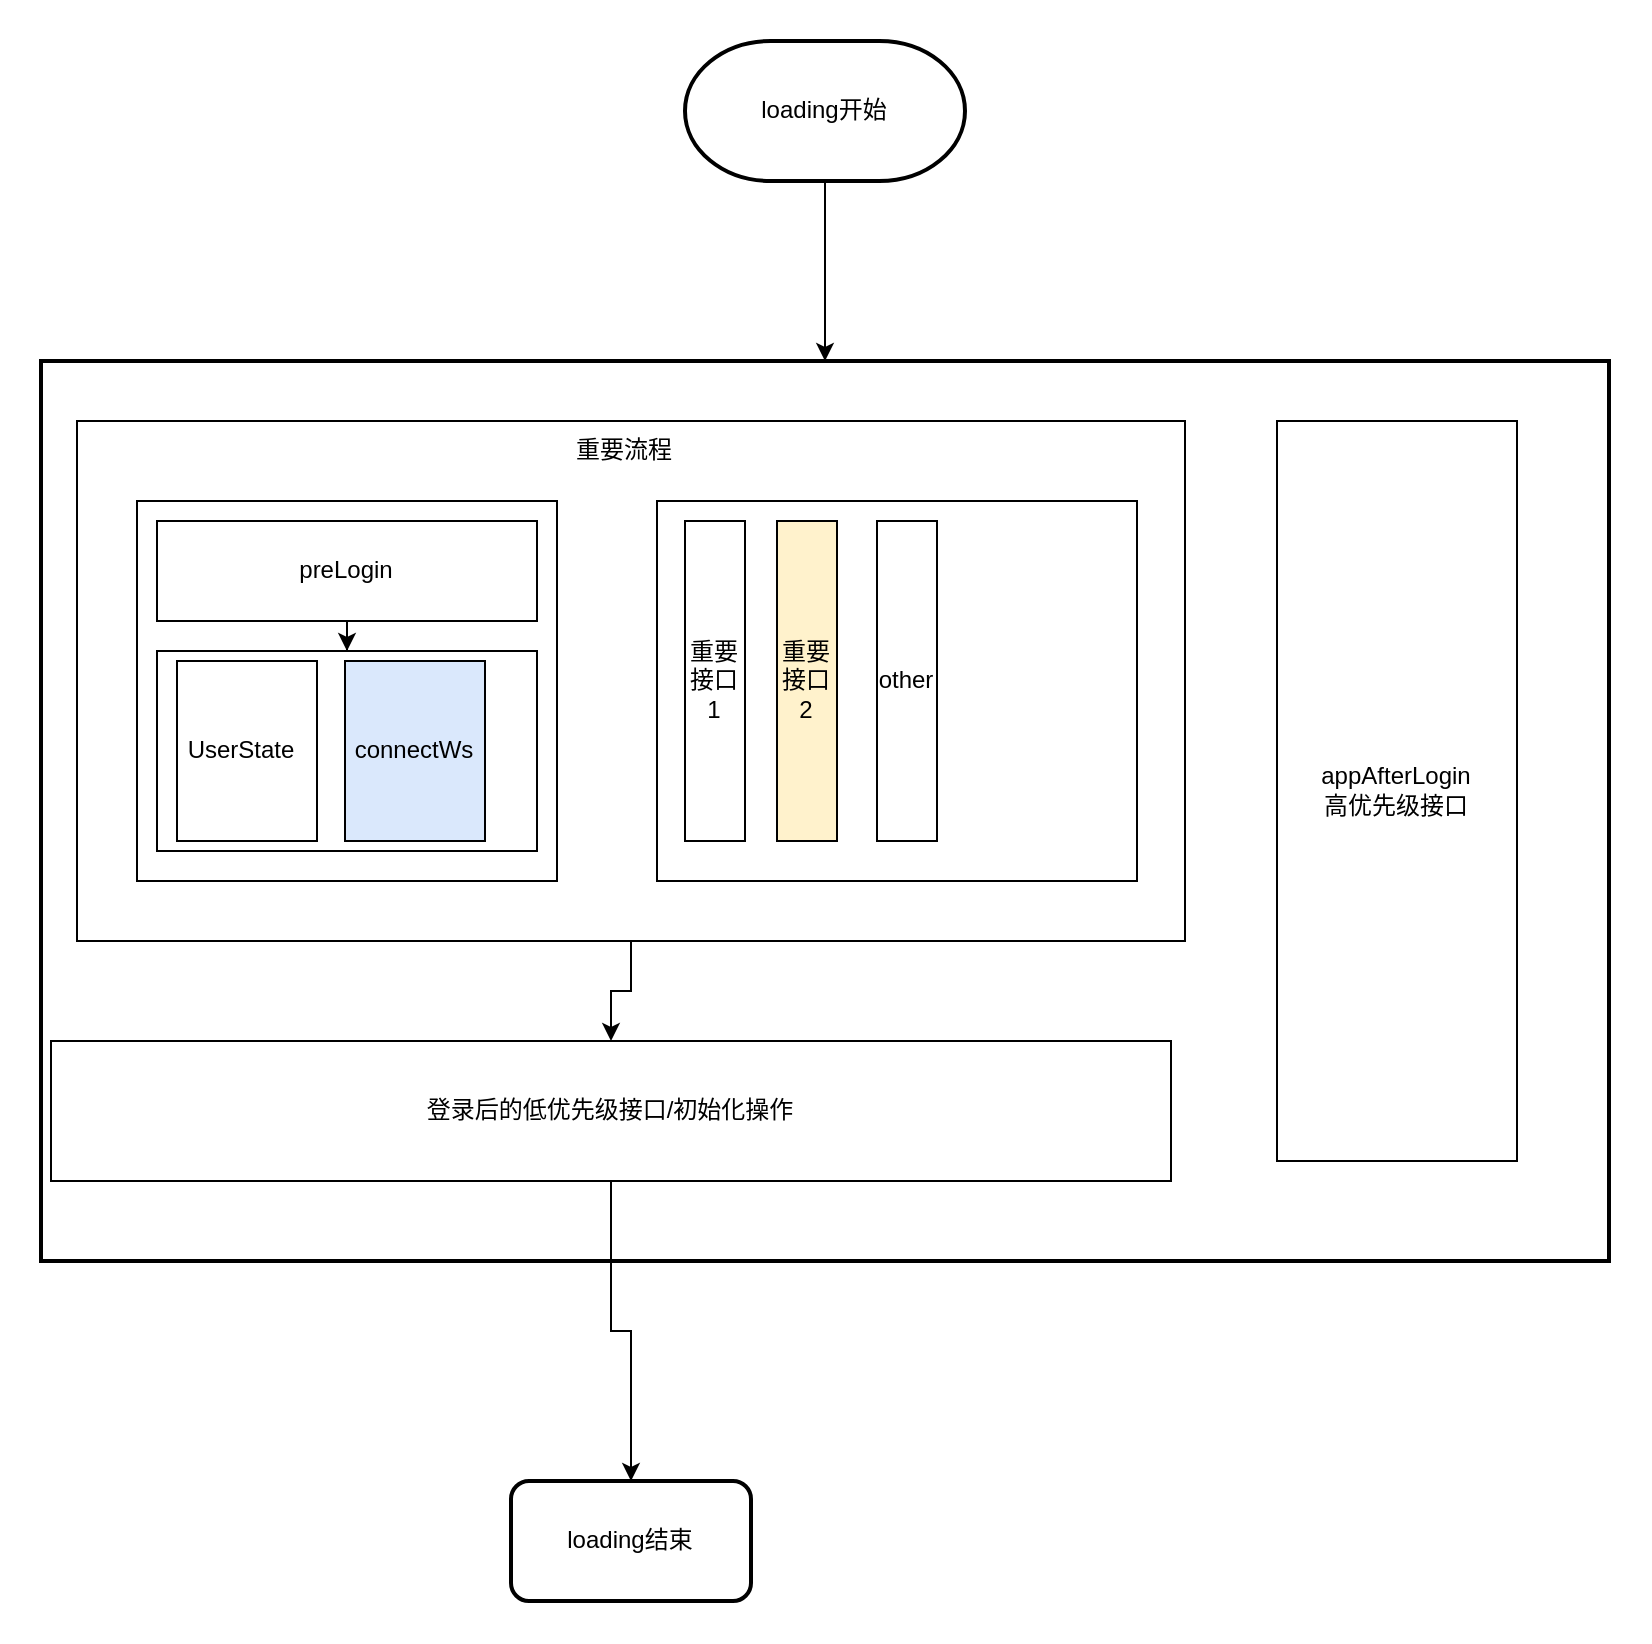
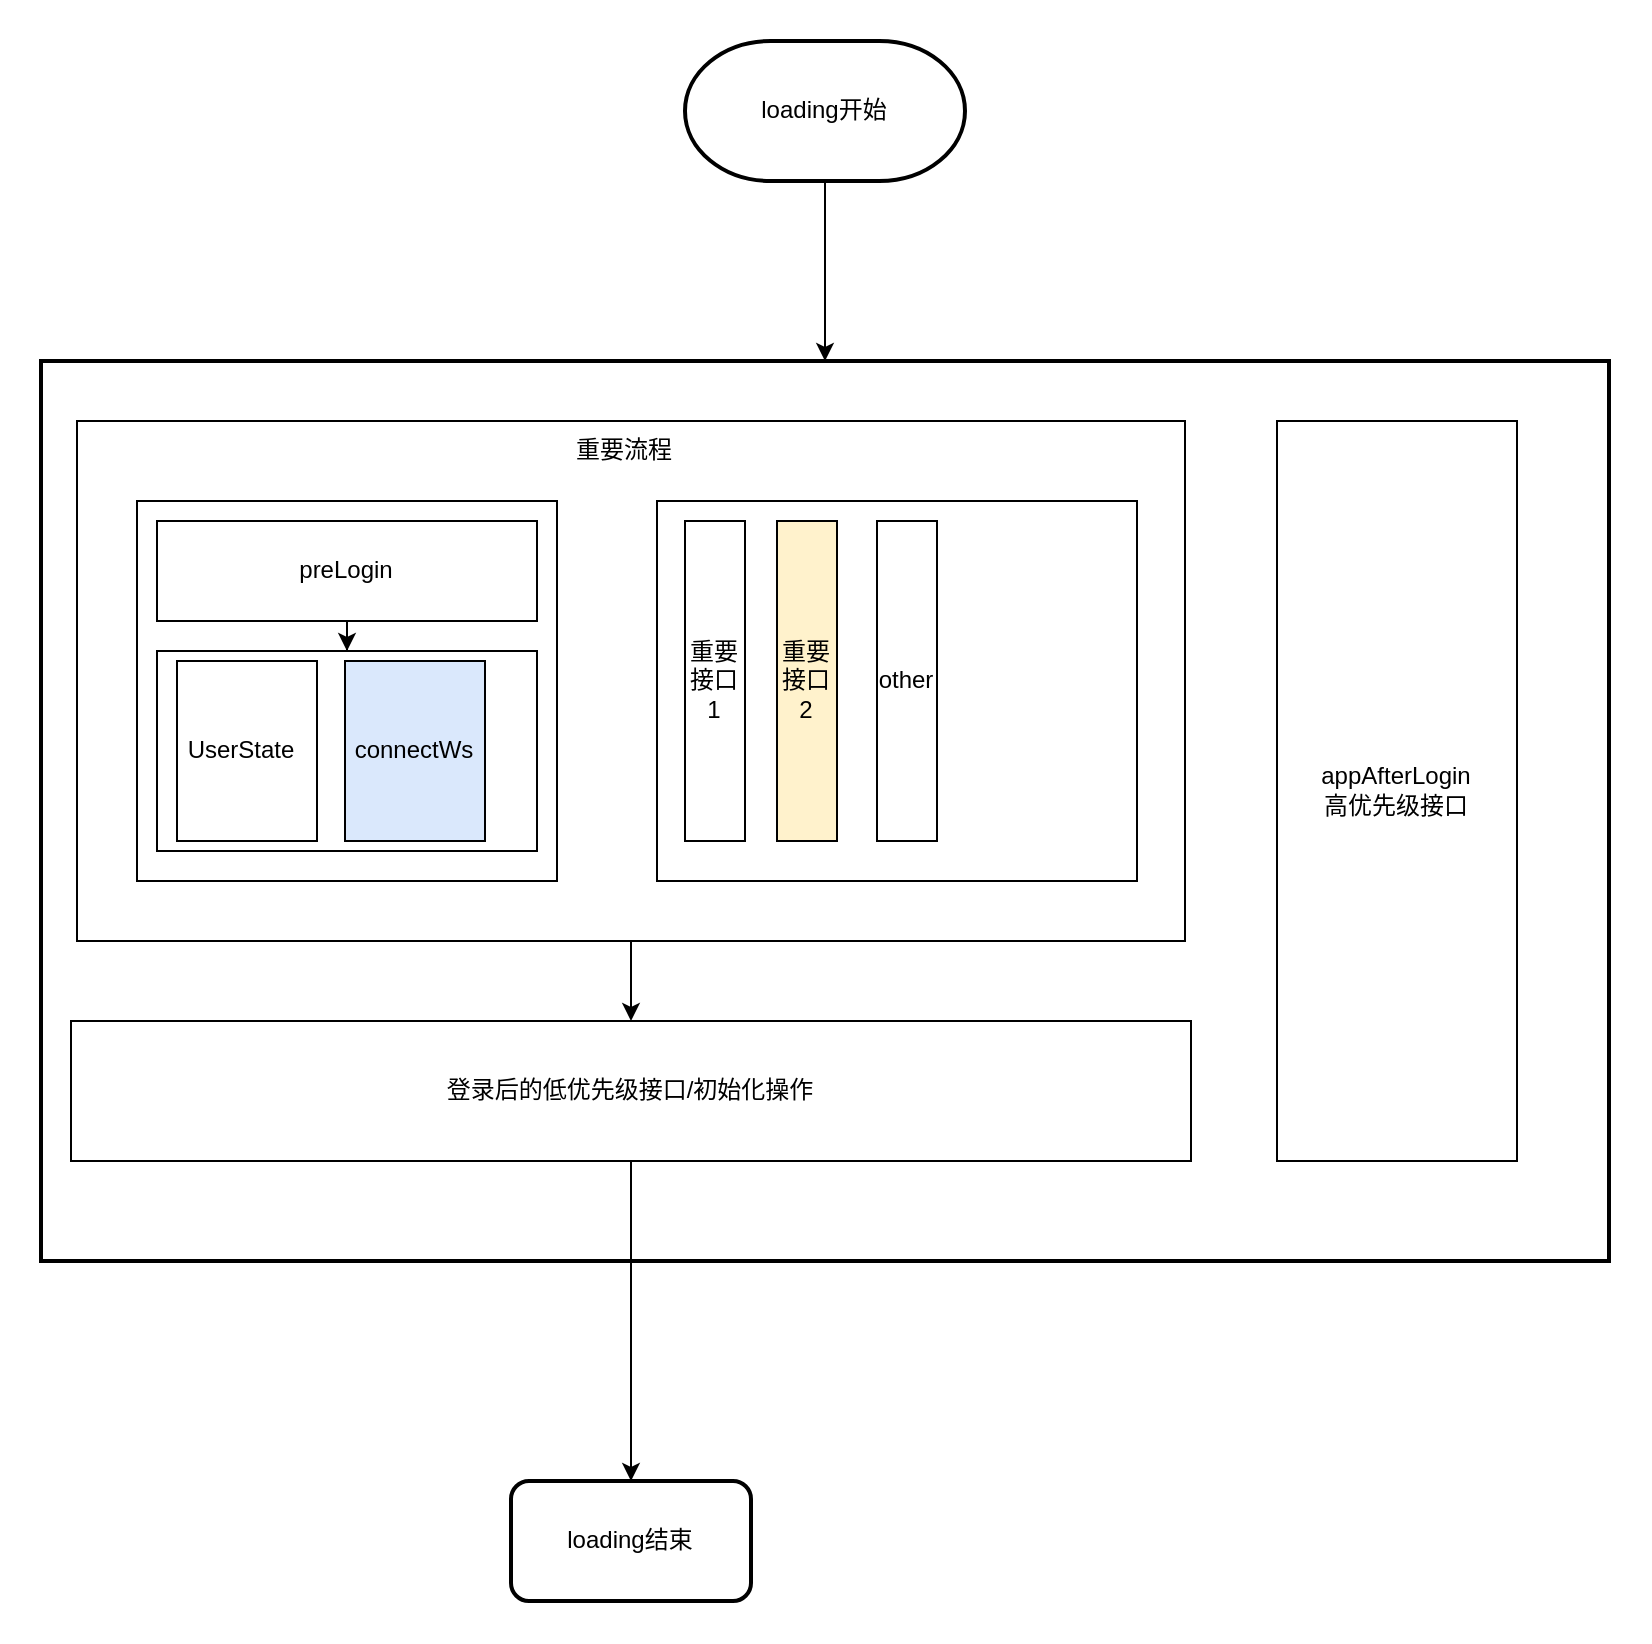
(611, 1111) -> (631, 1091)
